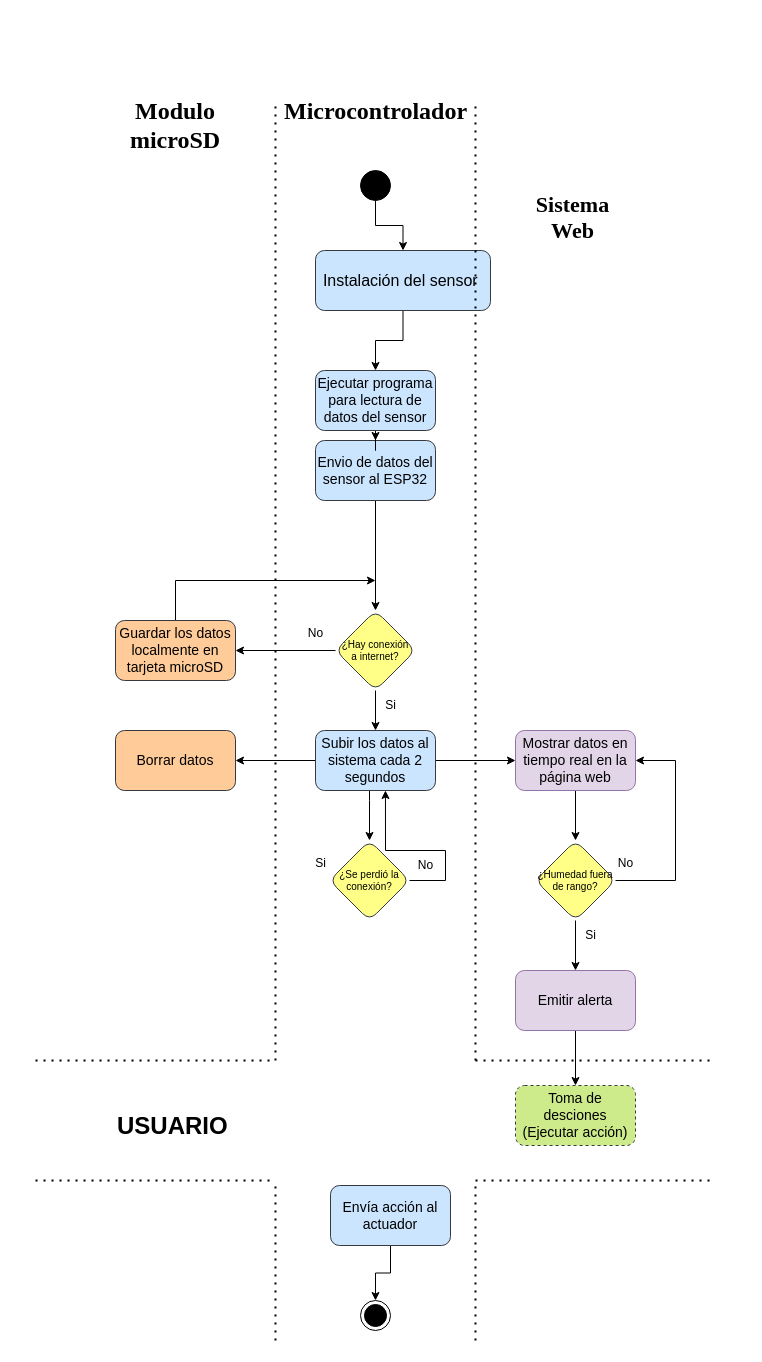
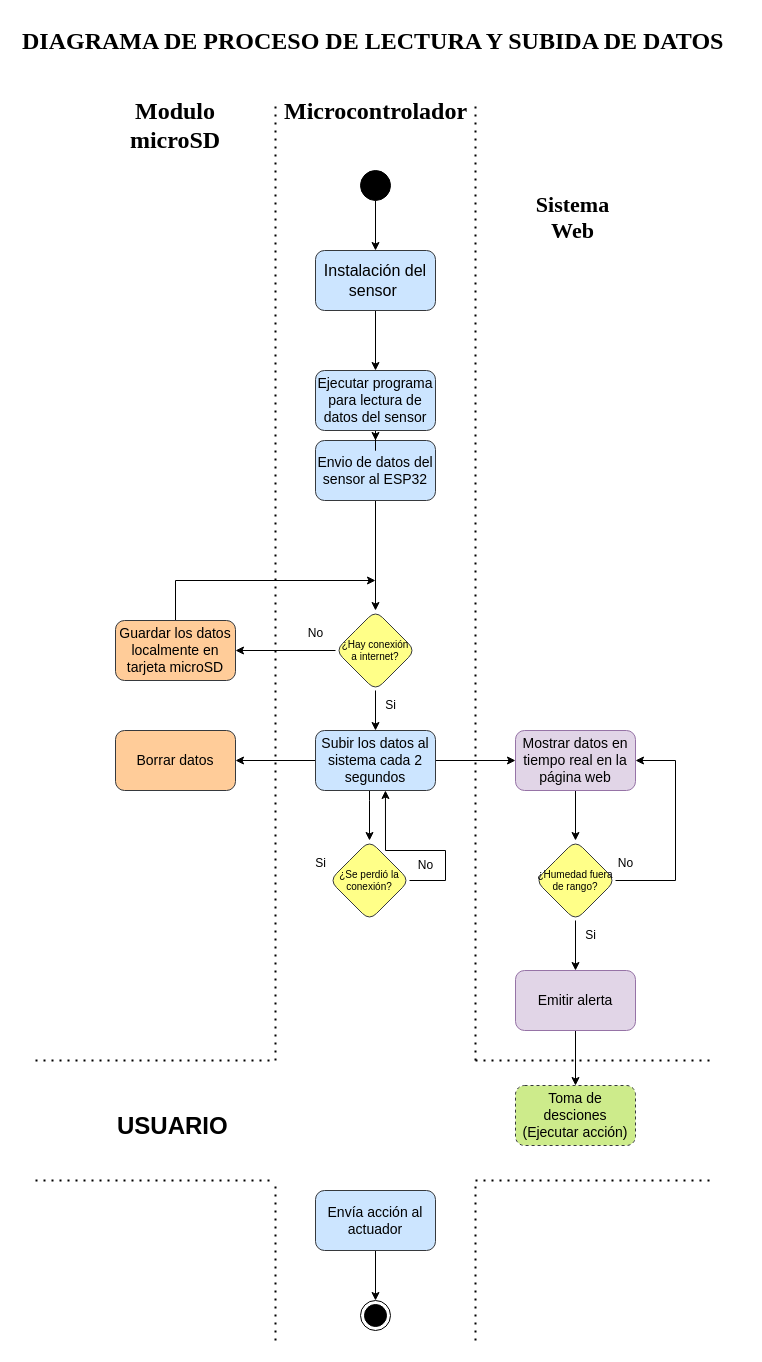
none -> (381, 41)
(403, 281) -> (376, 281)
(391, 1216) -> (376, 1221)
